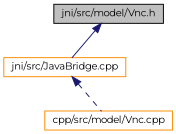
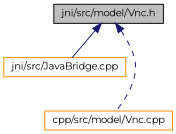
(90, 98) -> (135, 72)
